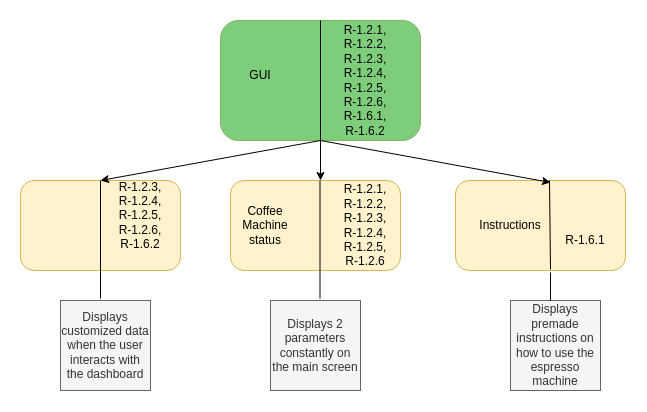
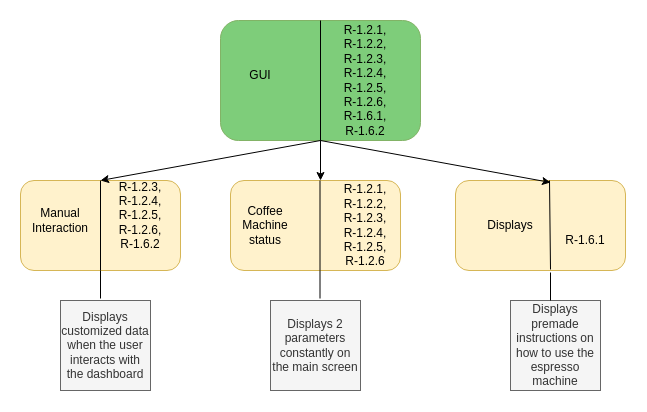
none -> (61, 221)
(511, 226) -> (511, 226)
